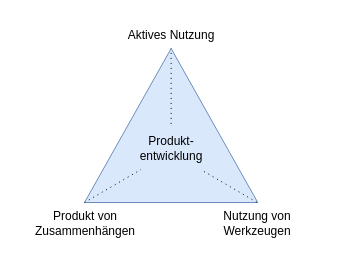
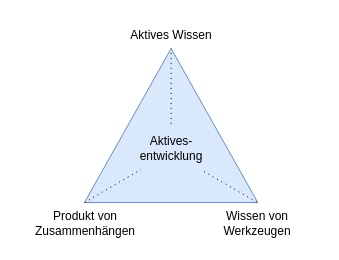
(172, 36) -> (172, 36)
(172, 149) -> (172, 149)
(258, 224) -> (258, 224)
